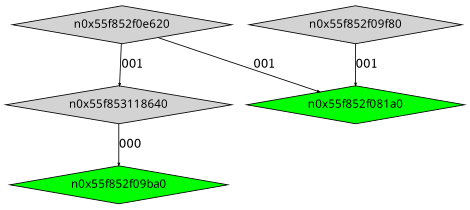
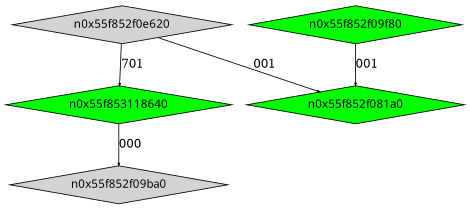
(356, 25) -> (356, 25)
(133, 65) -> (133, 65)
(119, 105) -> (119, 105)
(119, 185) -> (119, 185)
